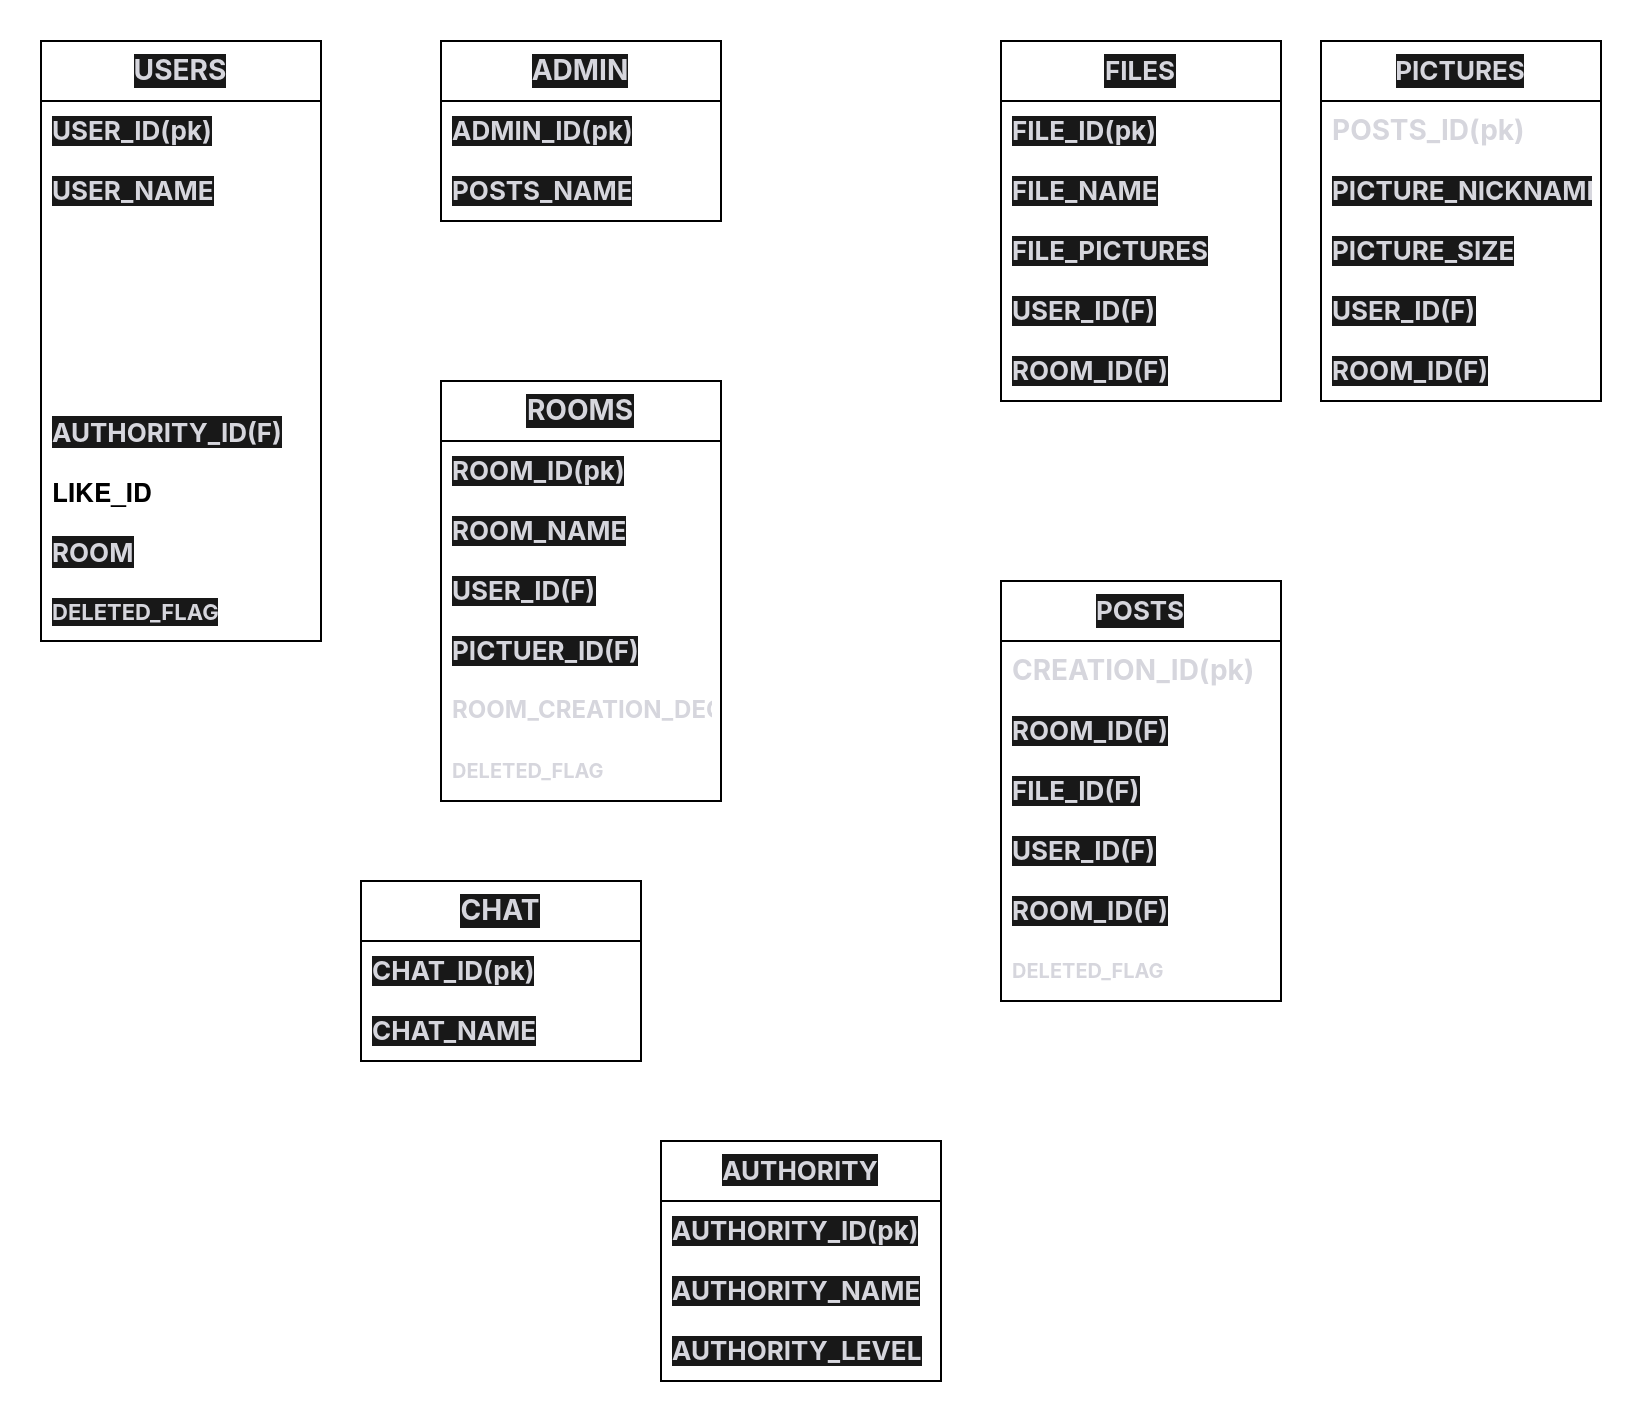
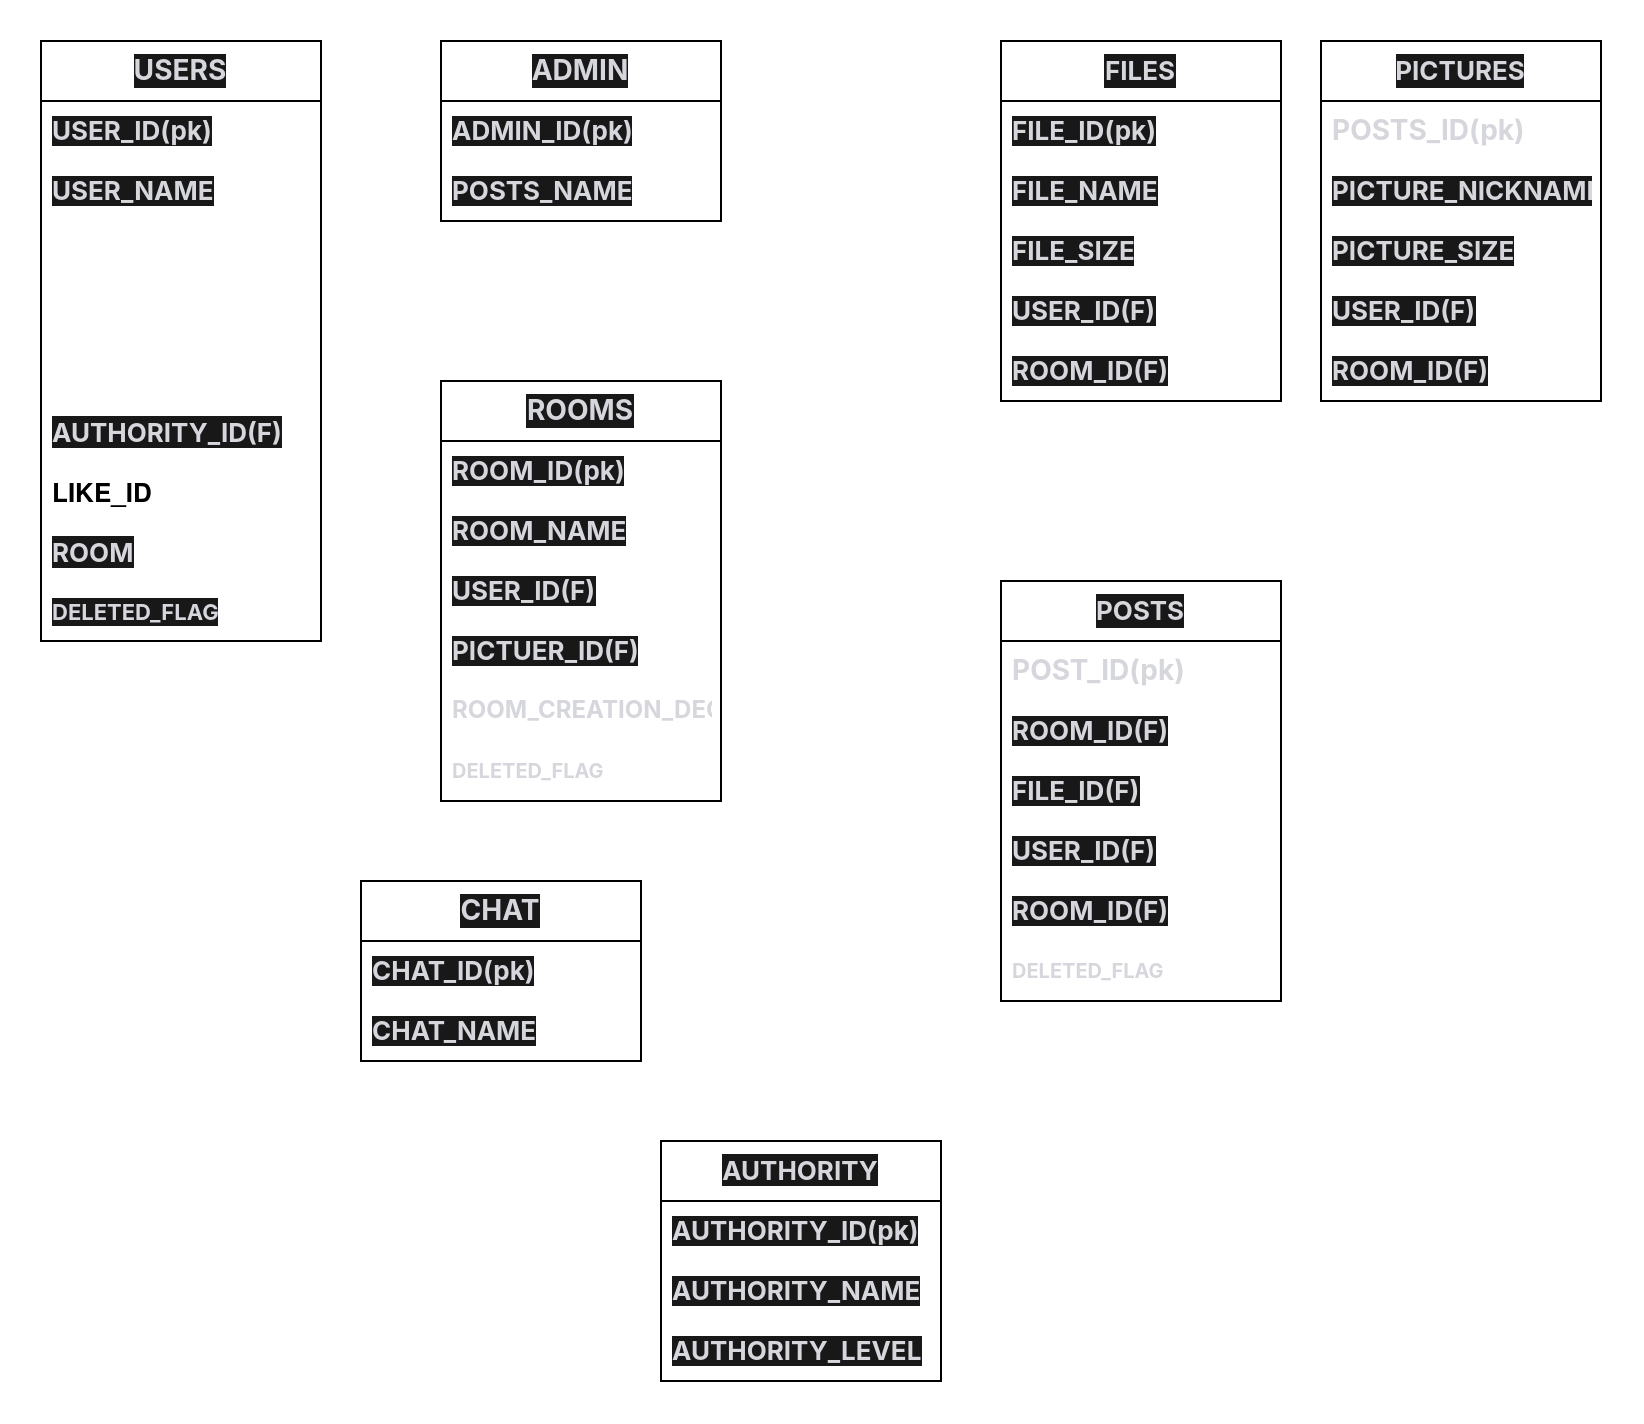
(1100, 251) -> (1073, 251)
(1114, 671) -> (1087, 671)
